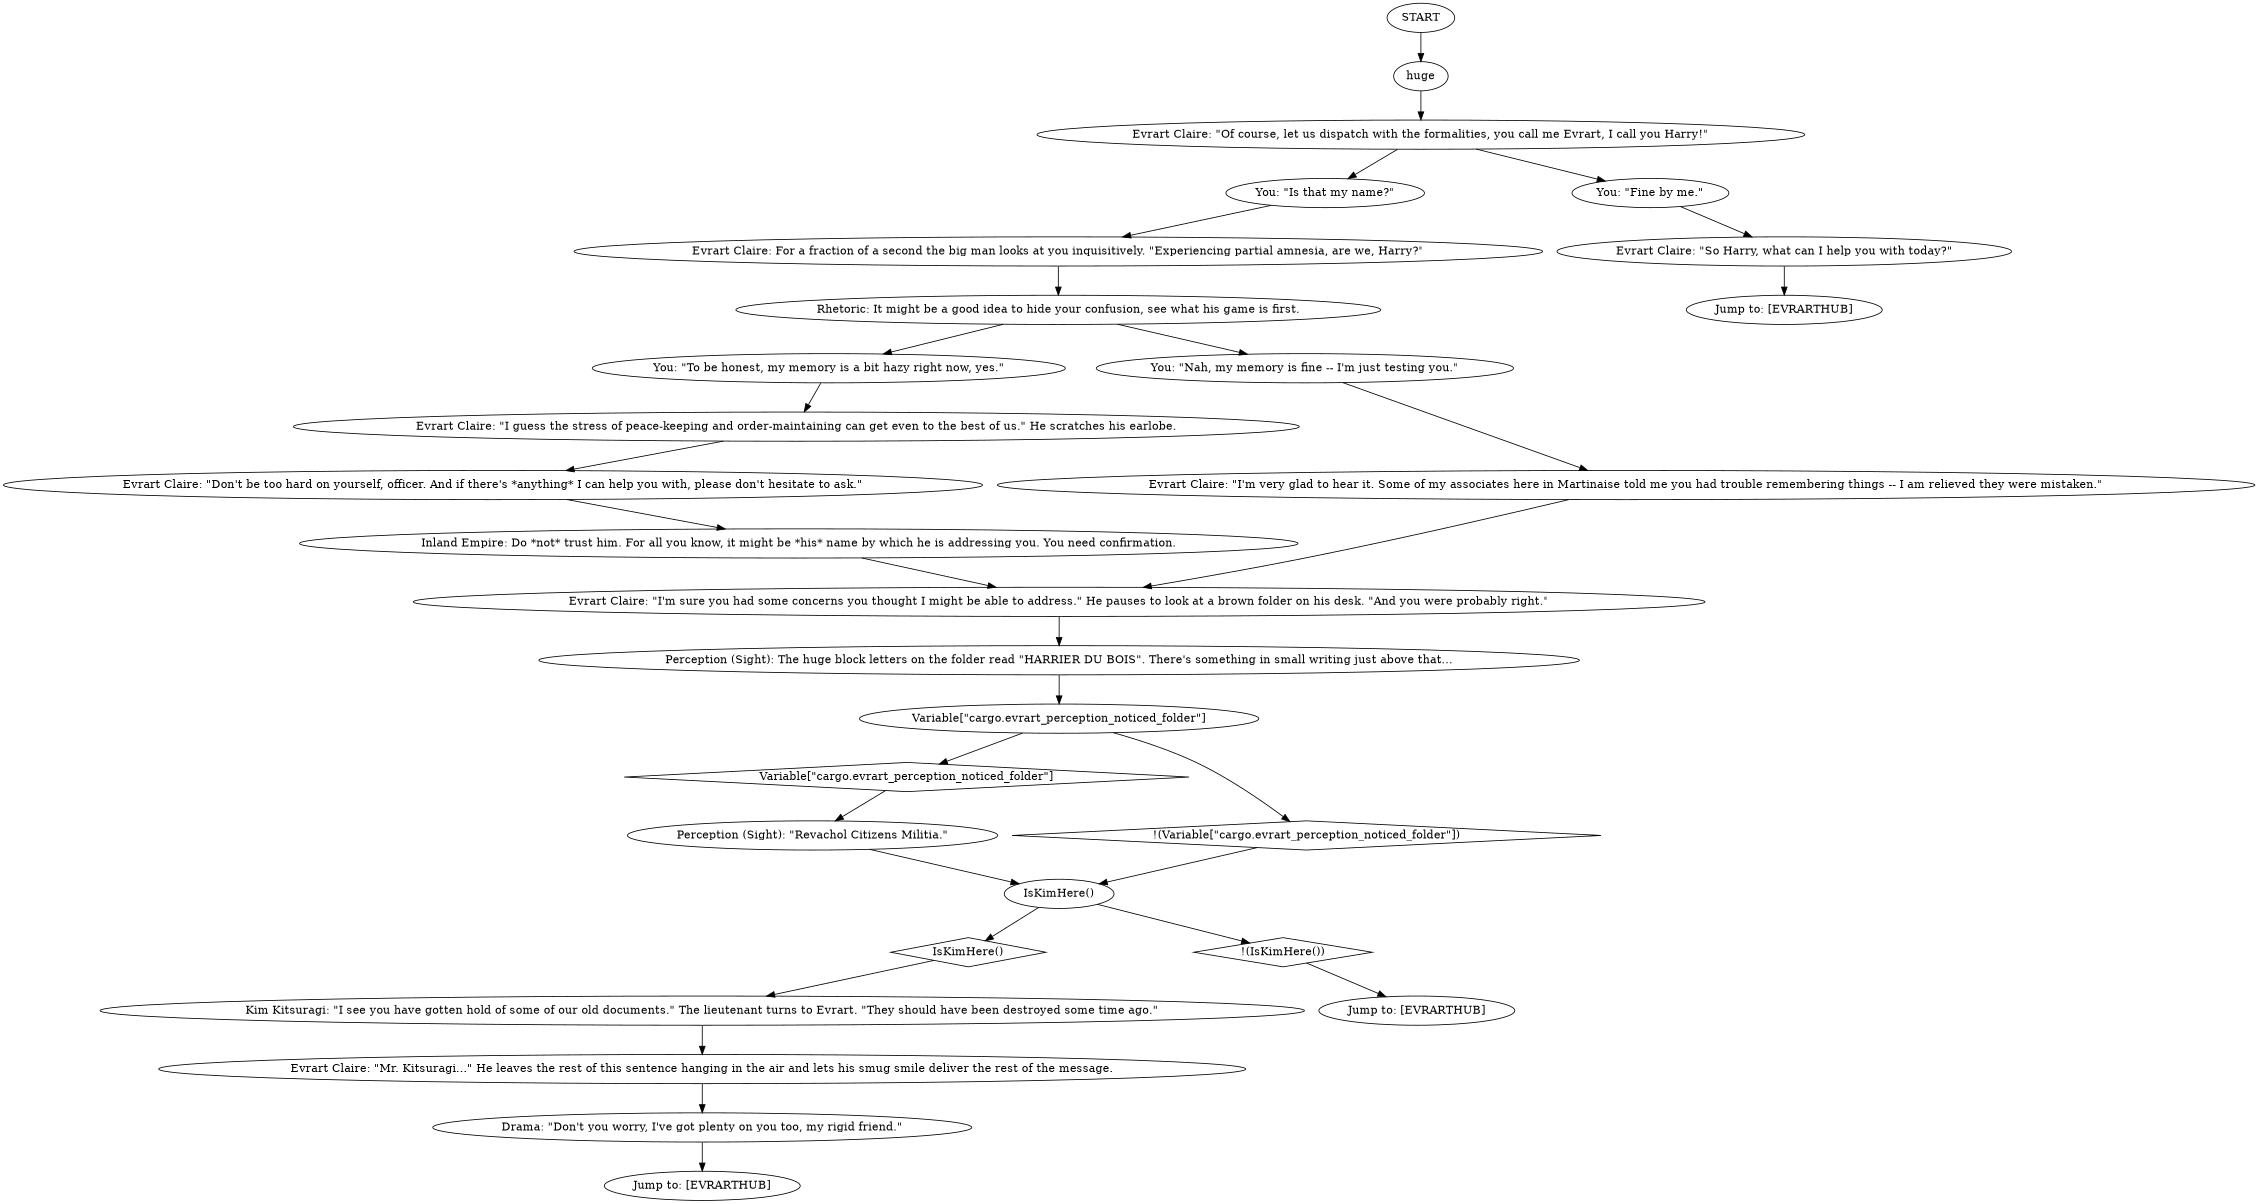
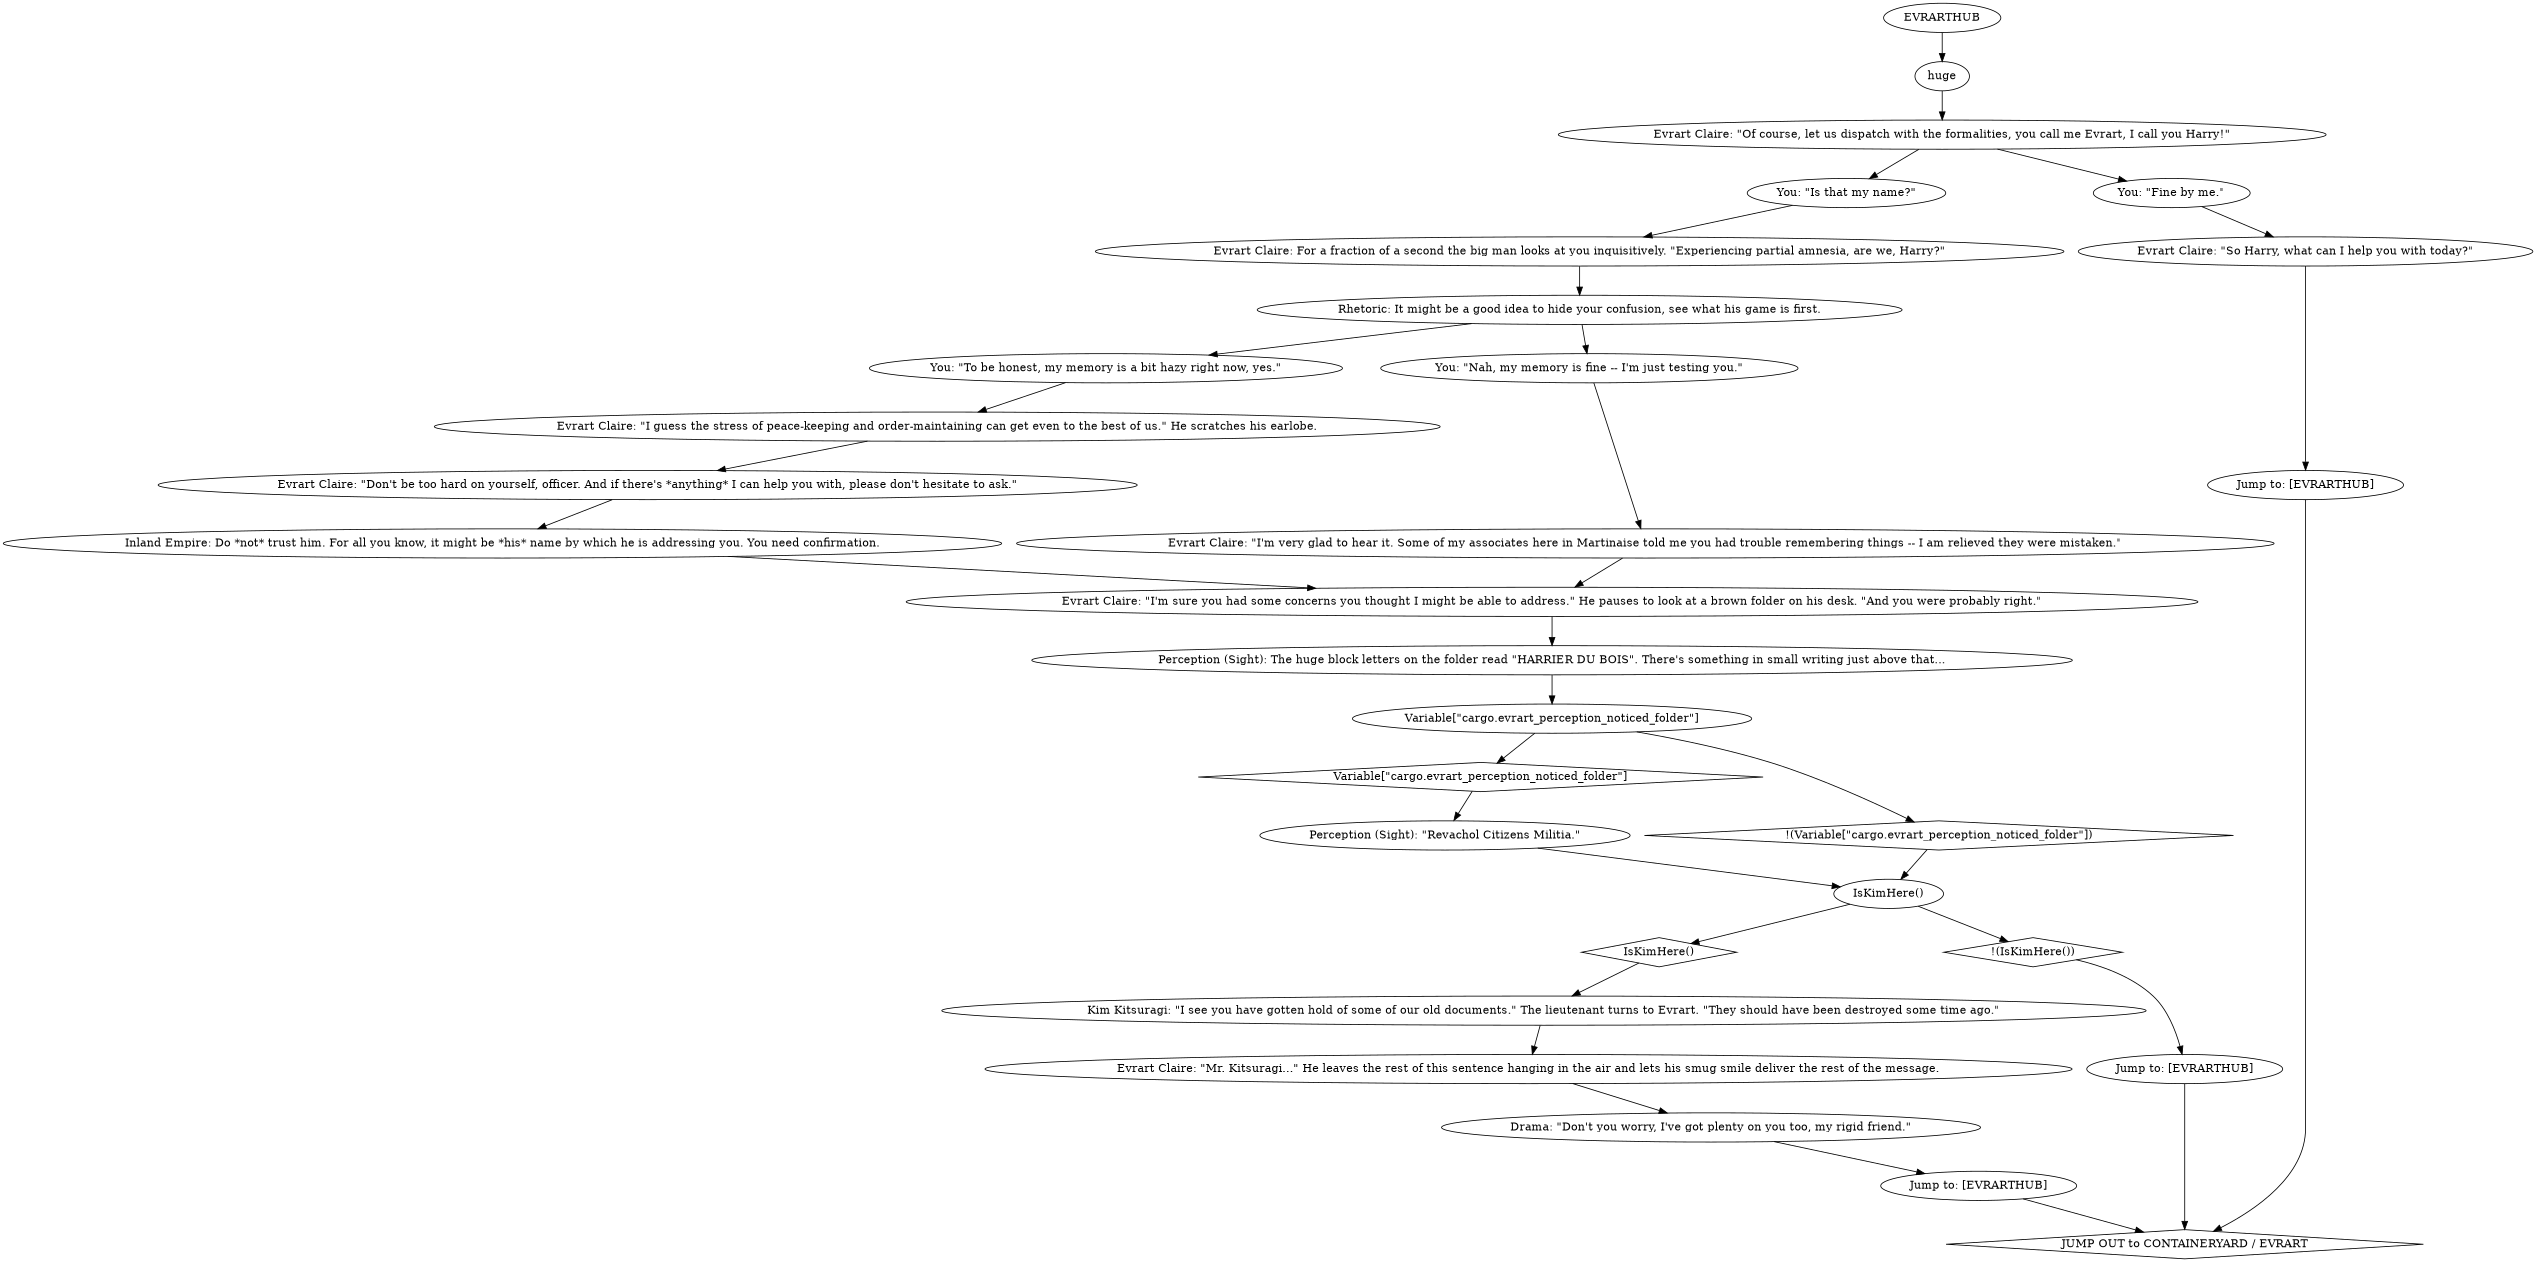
(1421, 18) -> (1942, 18)
none -> (2185, 1244)
